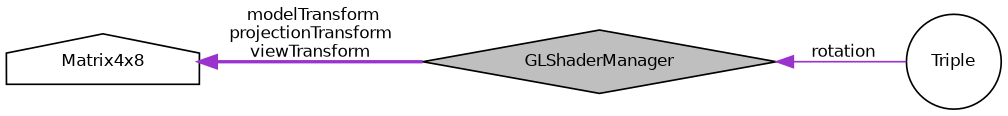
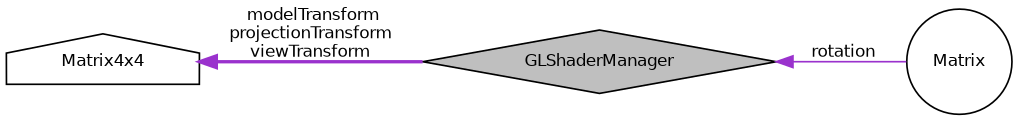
(103, 62) -> (103, 62)
(954, 62) -> (959, 62)
